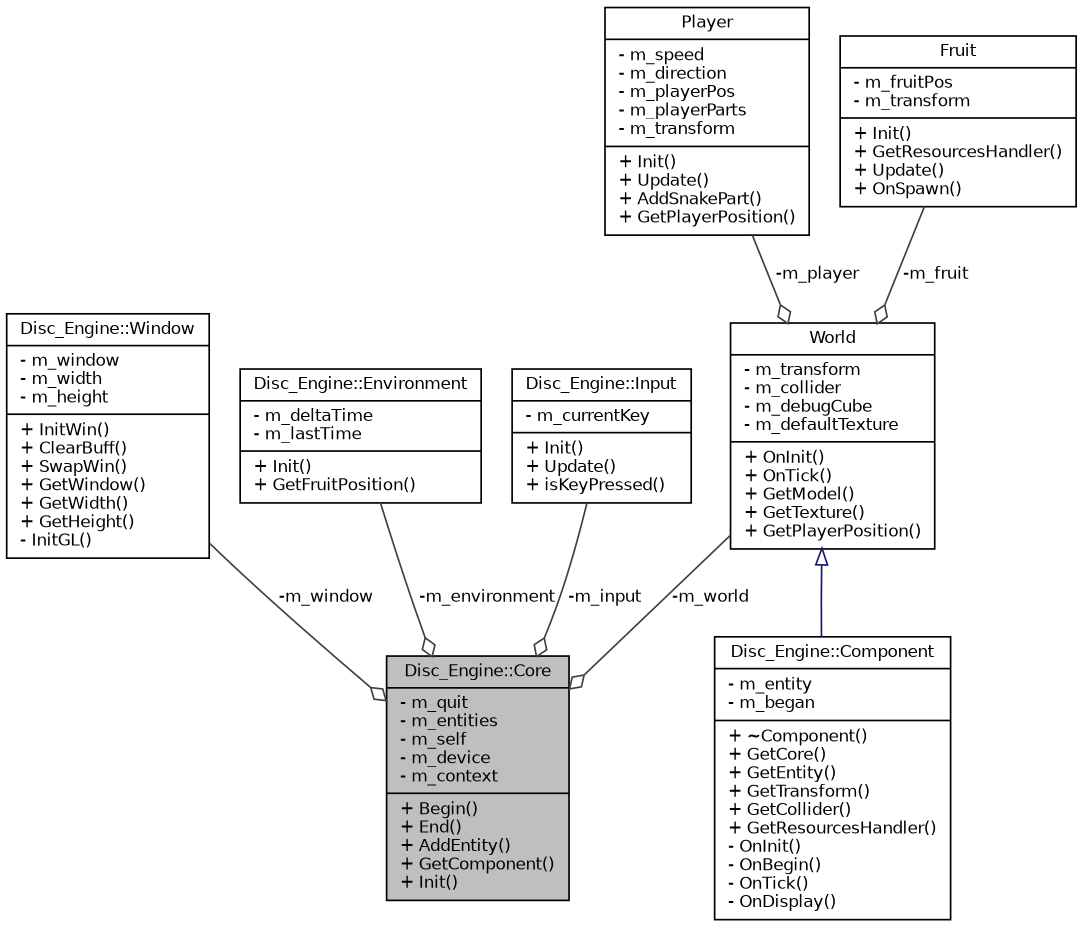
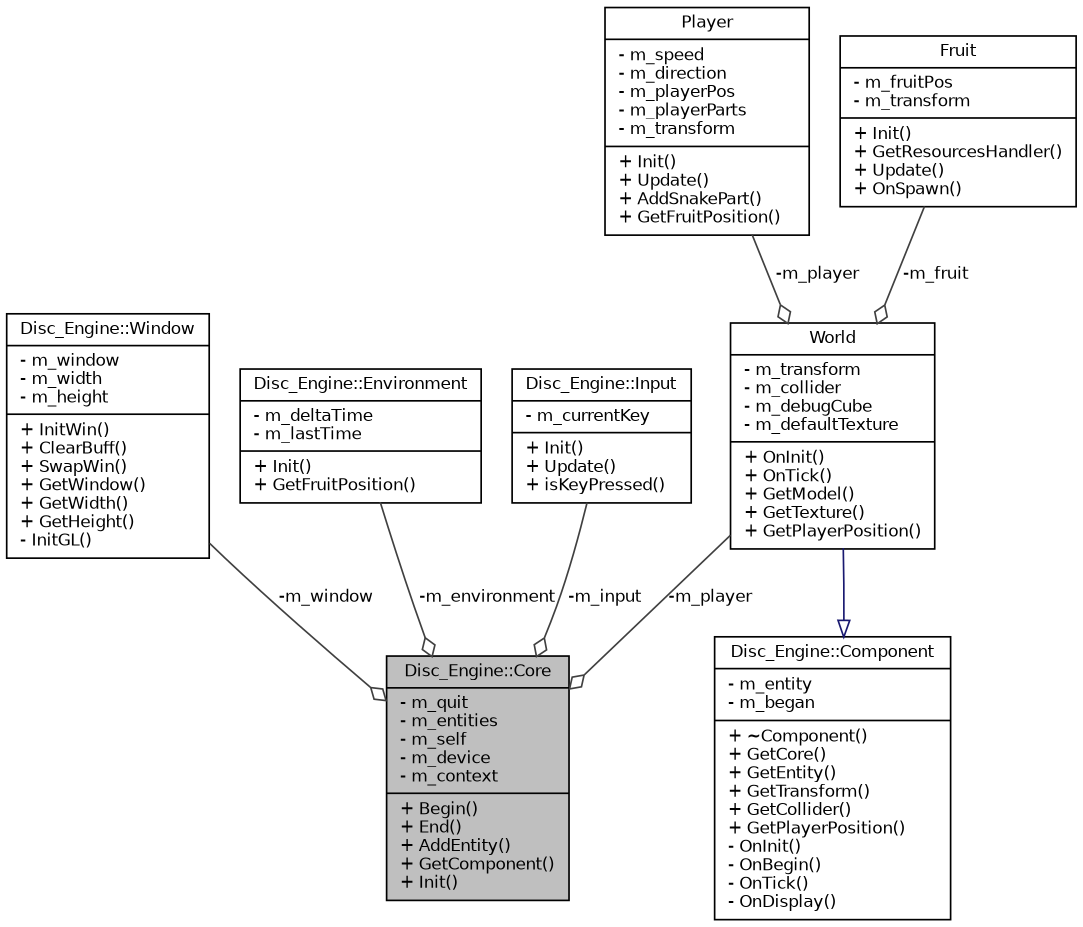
(707, 218) -> (700, 218)
(708, 597) -> (708, 597)
(821, 601) -> (844, 584)
(833, 828) -> (817, 828)
